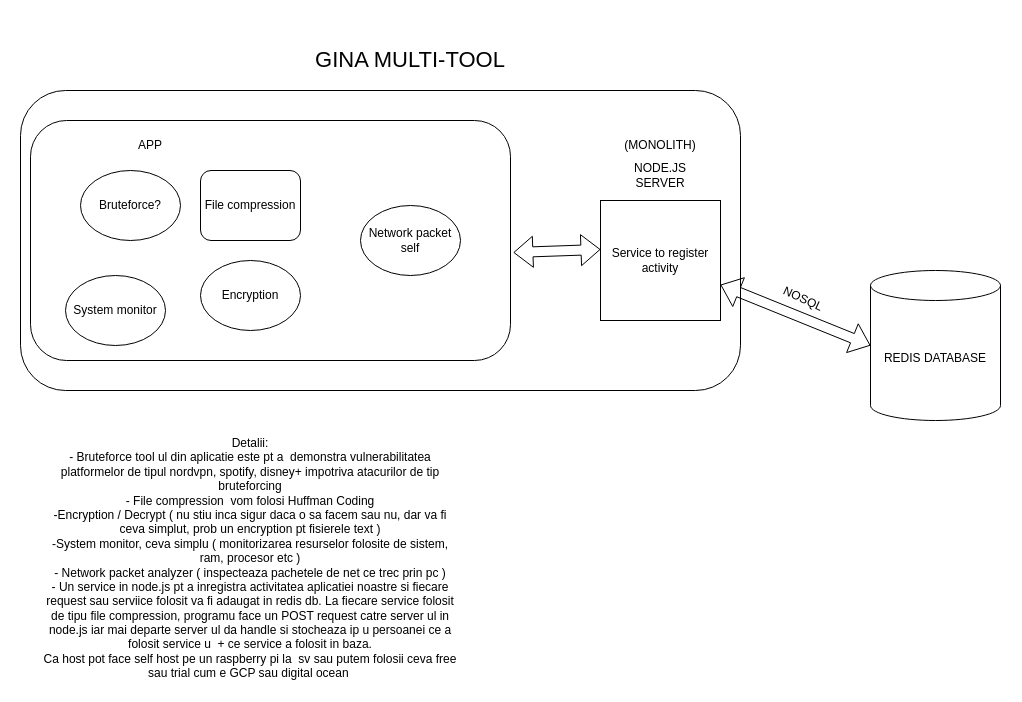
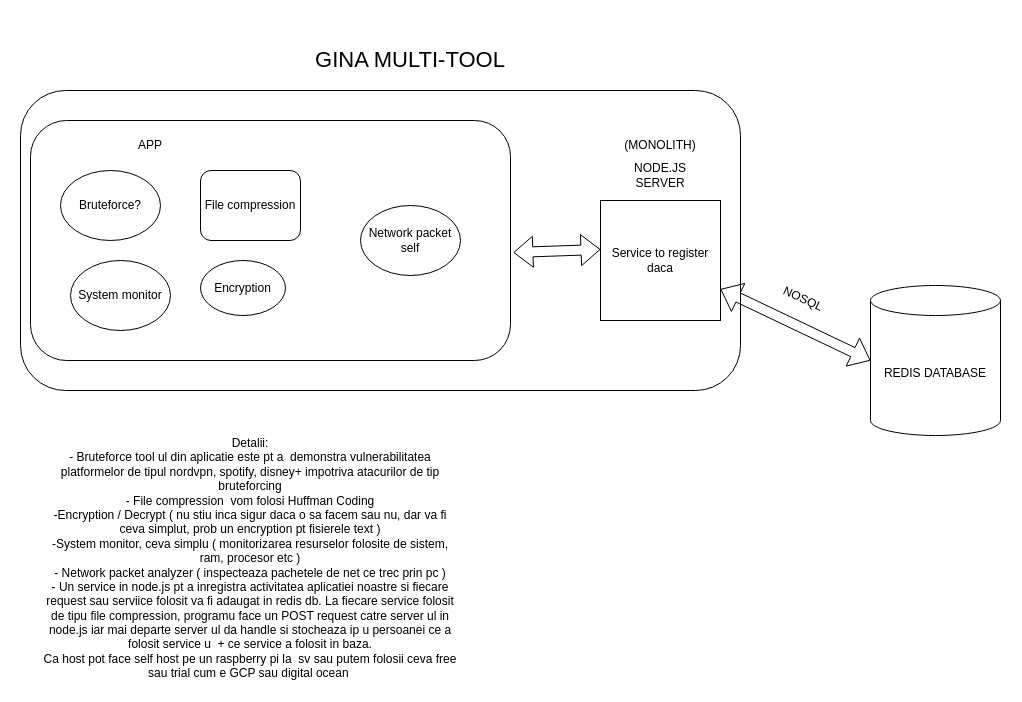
(131, 206) -> (111, 206)
(661, 261) -> (661, 261)
(251, 296) -> (243, 288)
(116, 311) -> (121, 296)
(936, 346) -> (936, 361)
